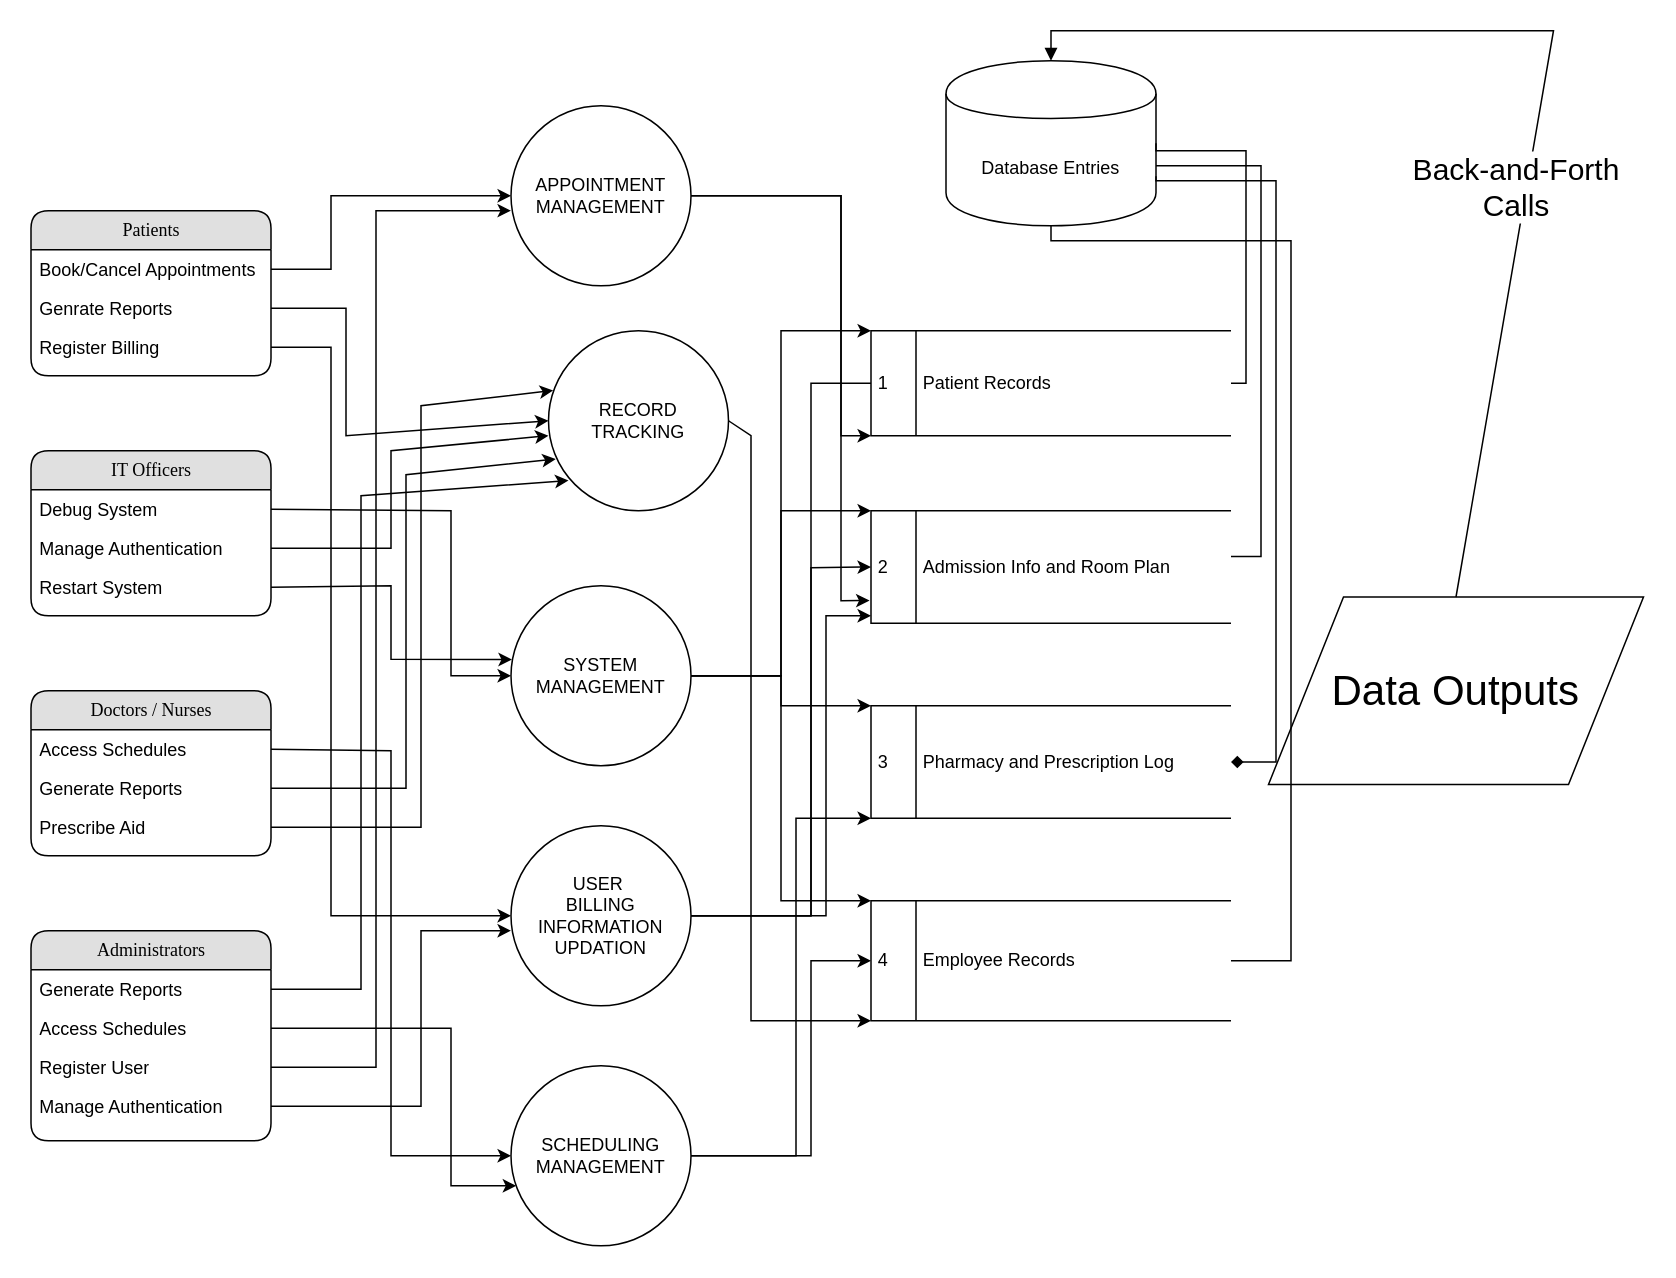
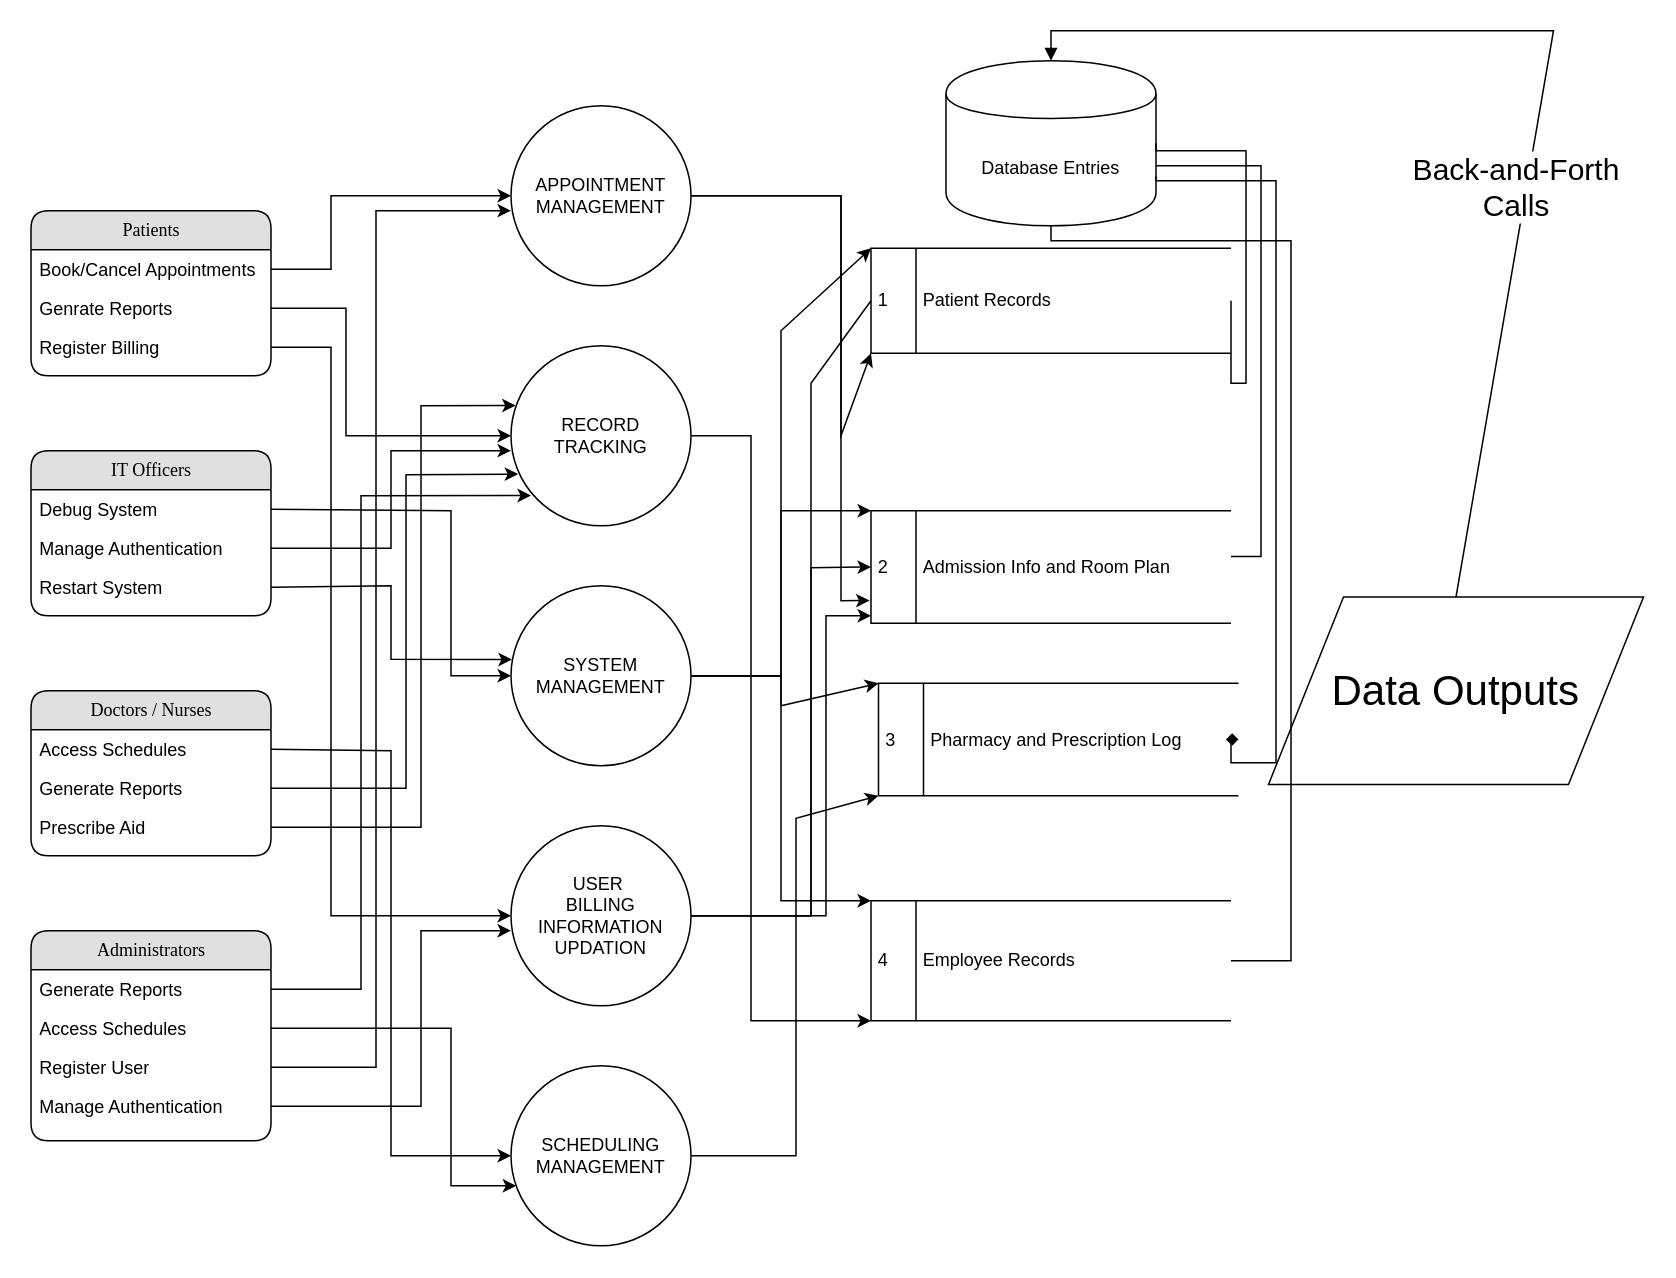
(1051, 383) -> (1051, 301)
(638, 421) -> (601, 436)
(1051, 762) -> (1058, 740)
(811, 1041) -> none
